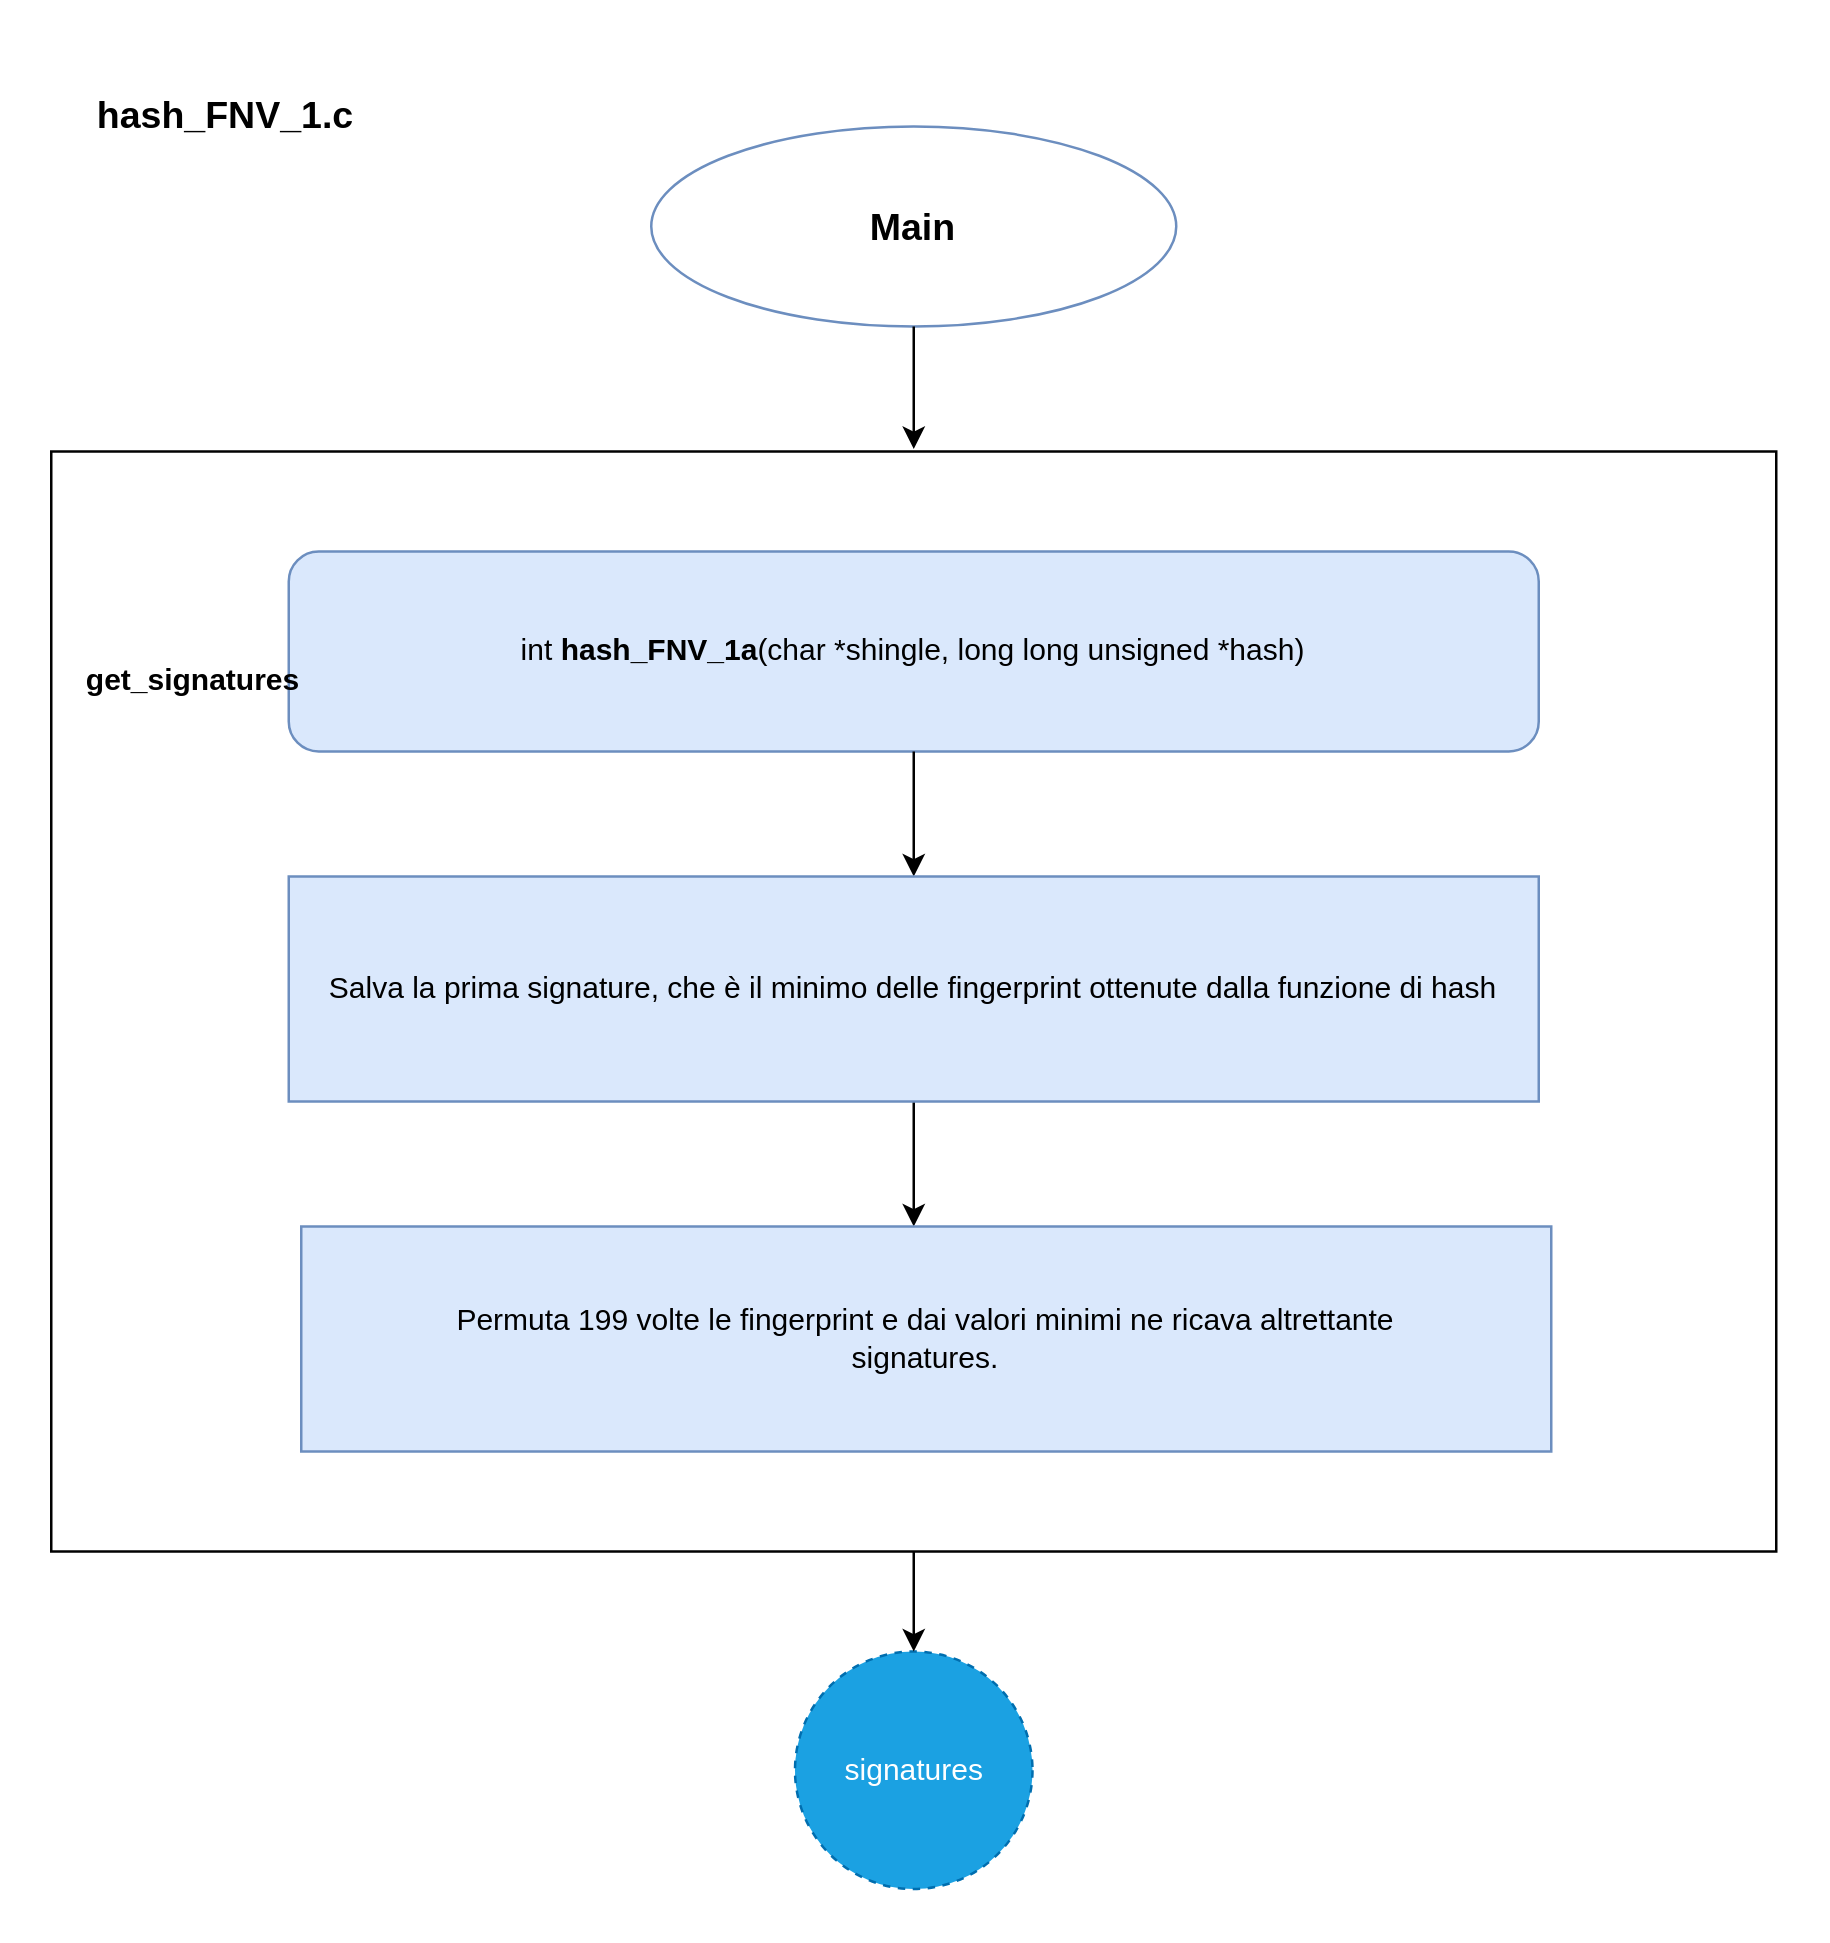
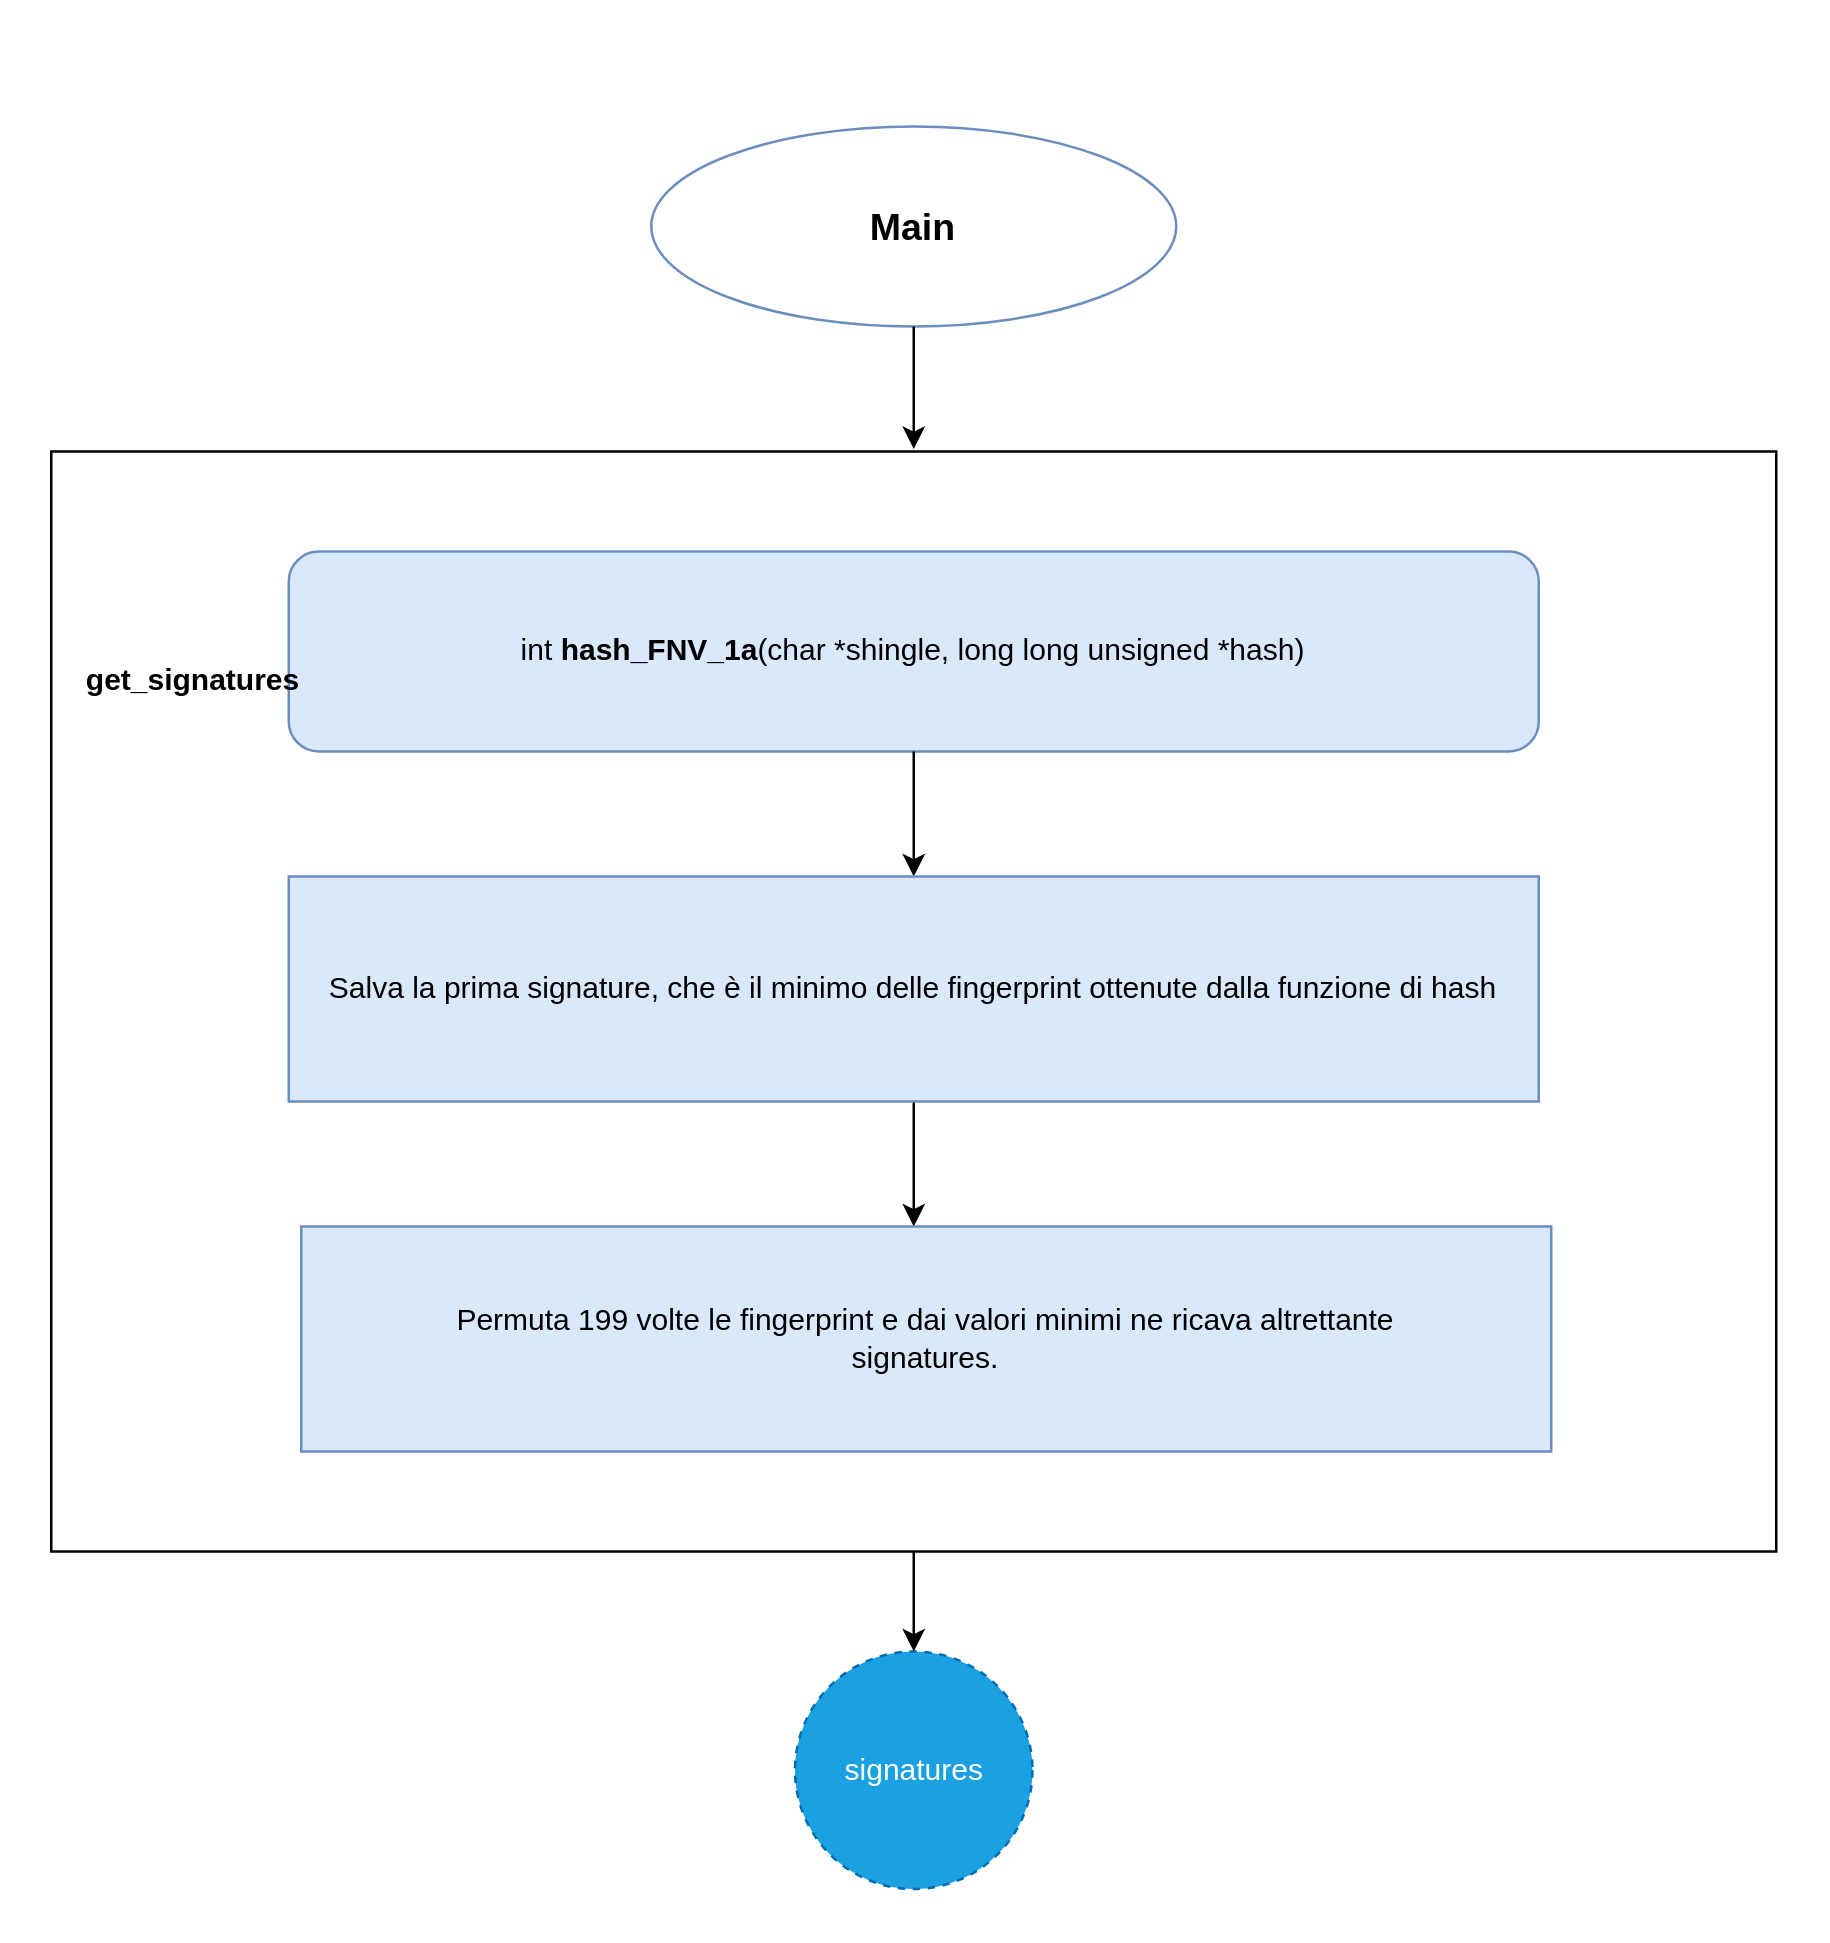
(226, 114) -> none
